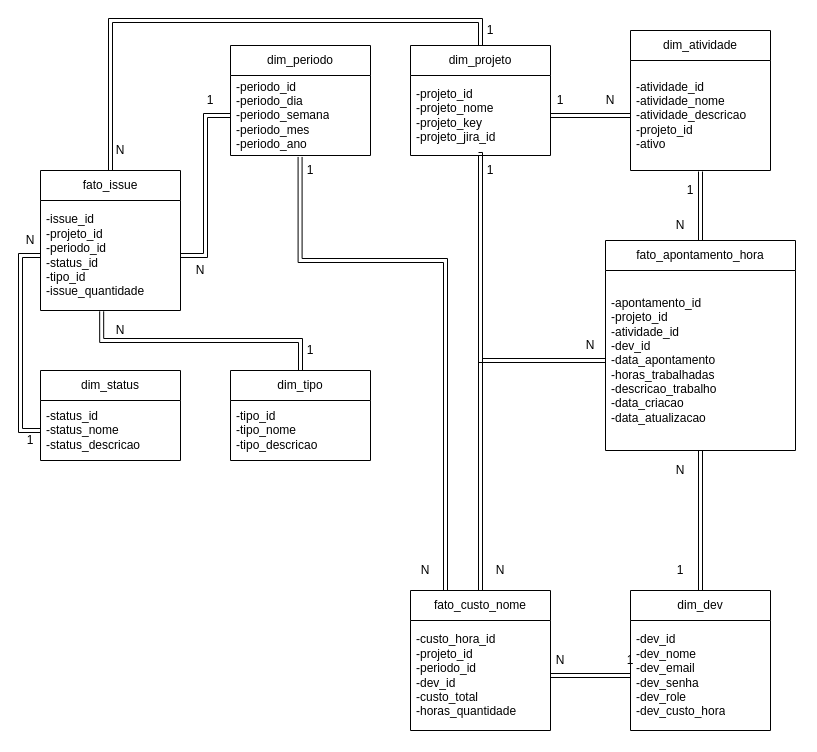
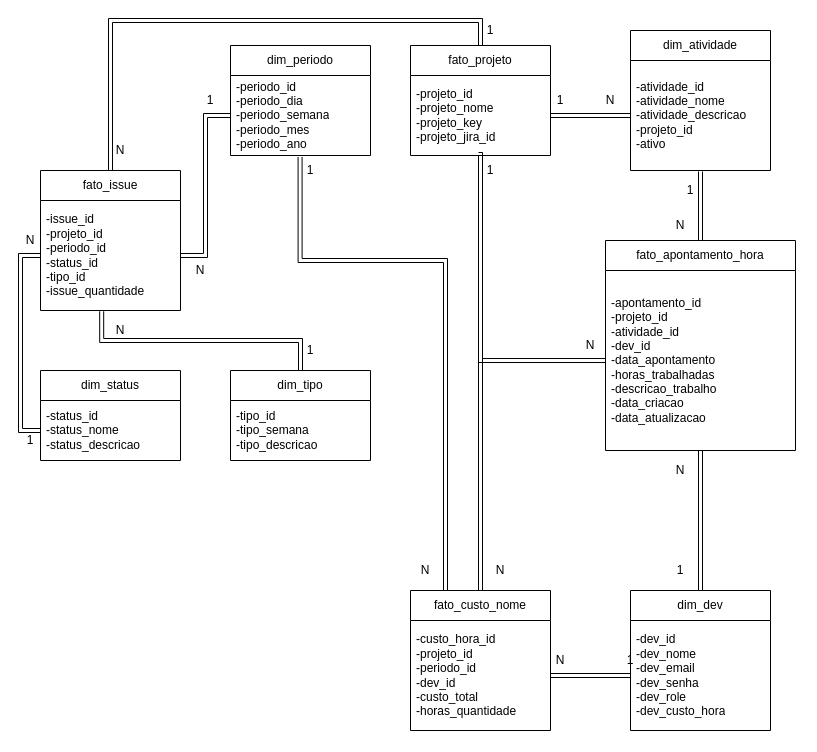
(481, 61) -> (481, 61)
(284, 431) -> (284, 431)
